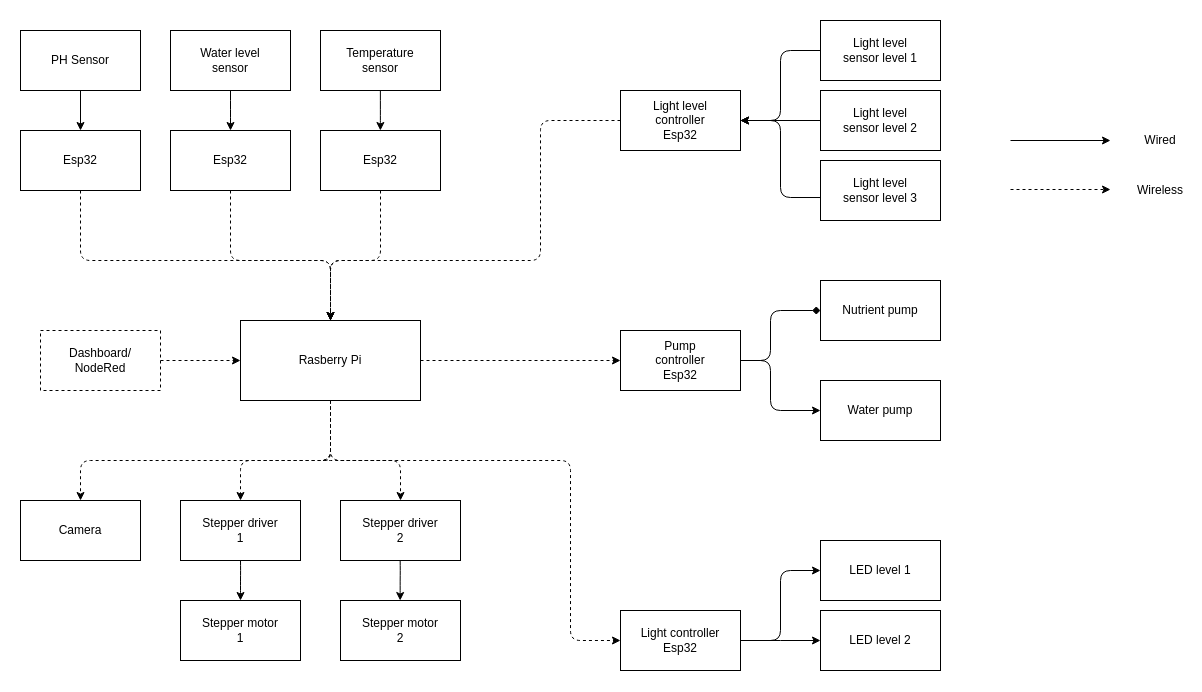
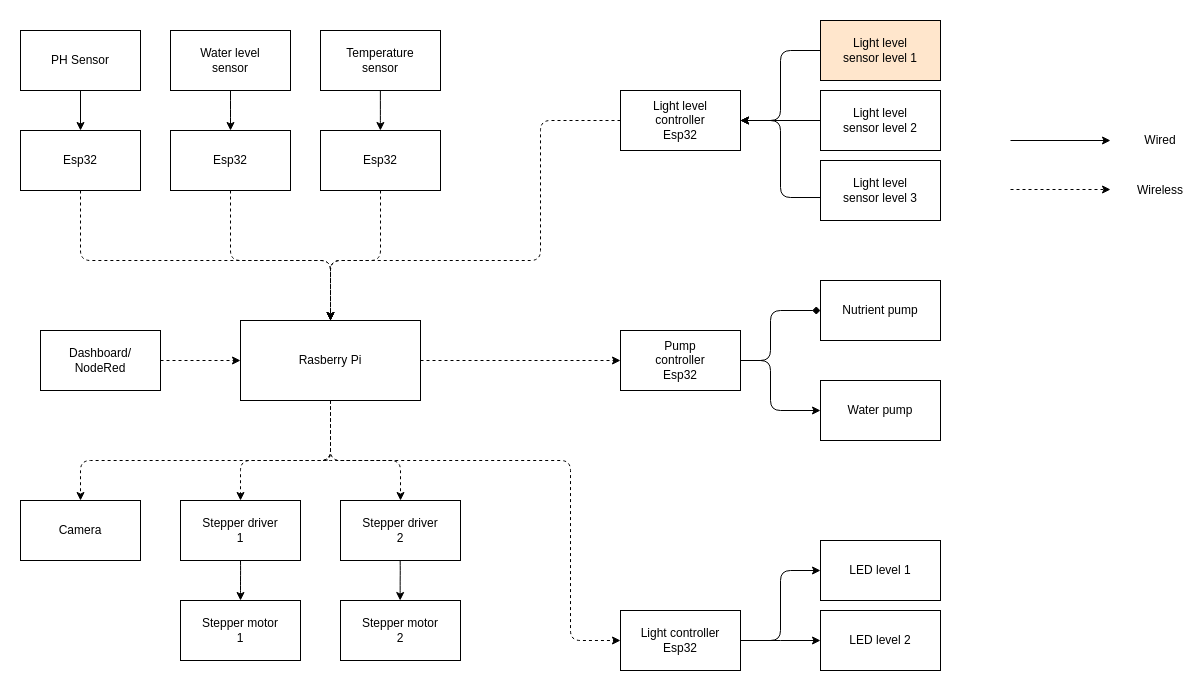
(881, 51) -> (881, 51)
(101, 361) -> (101, 361)
